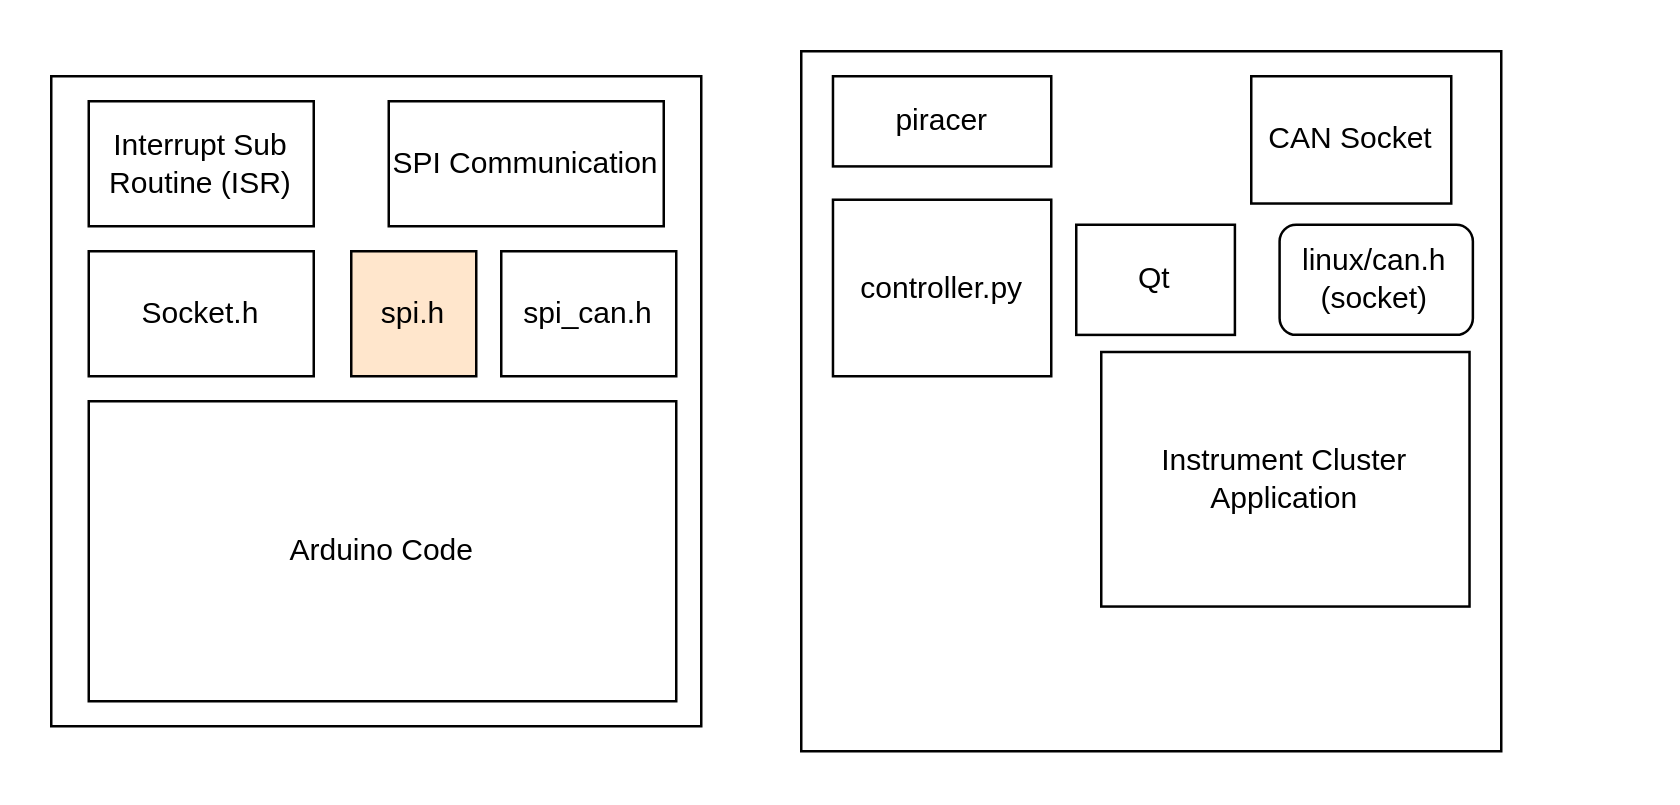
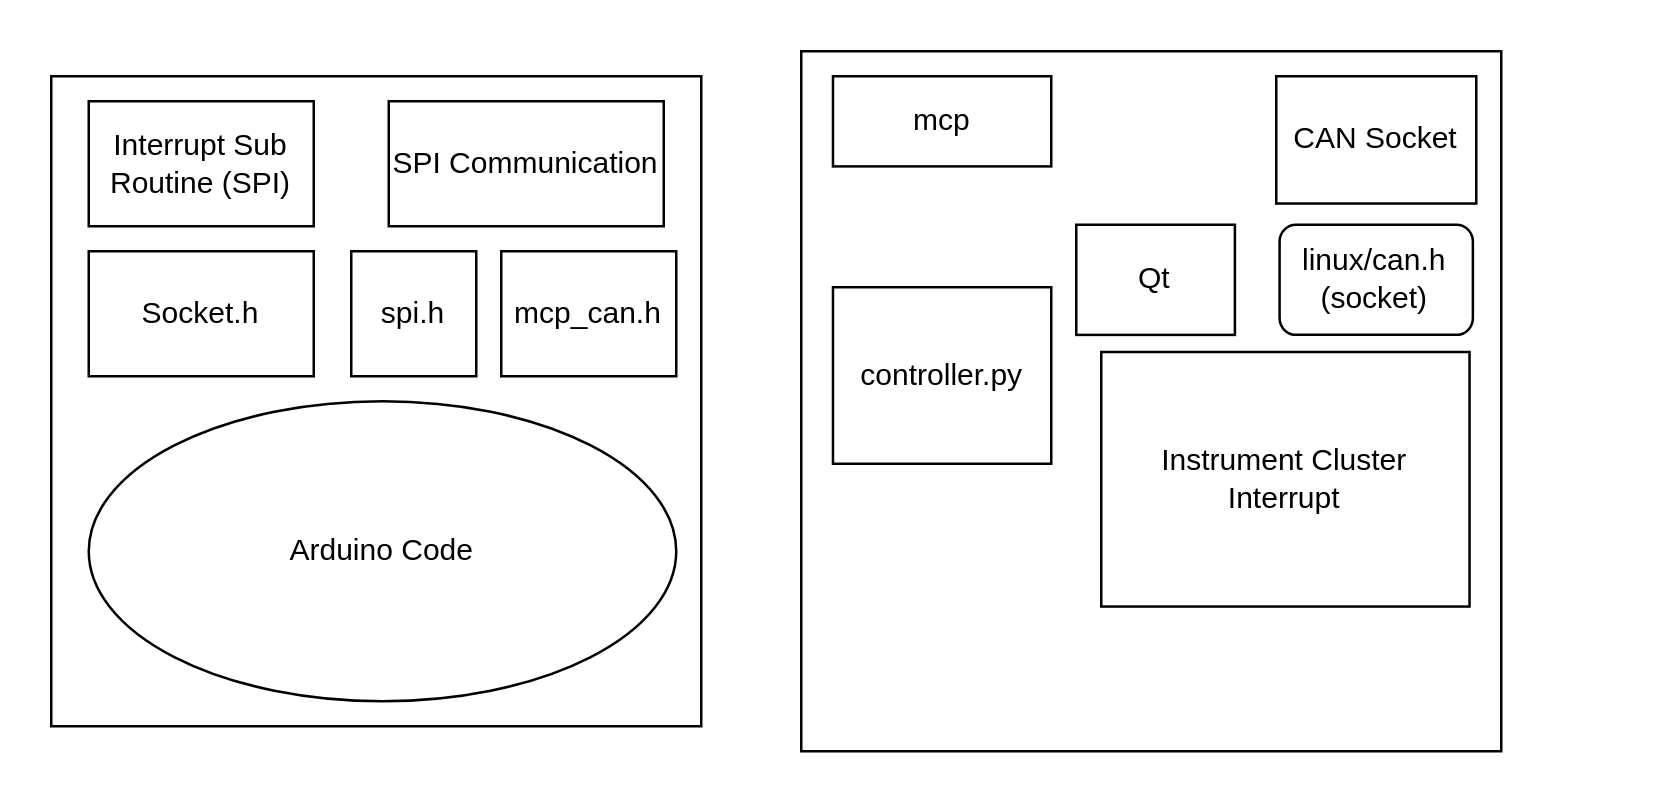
(943, 121) -> (943, 121)
(1351, 140) -> (1376, 140)
(201, 164) -> (201, 164)
(942, 288) -> (942, 375)
(414, 314) -> (414, 314)
(589, 314) -> (589, 314)
(1285, 479) -> (1285, 479)
(383, 551) -> (383, 551)
